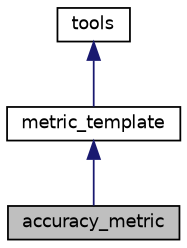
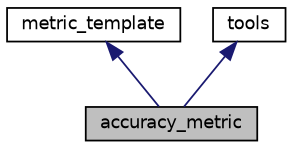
(94, 83) -> (205, 81)
